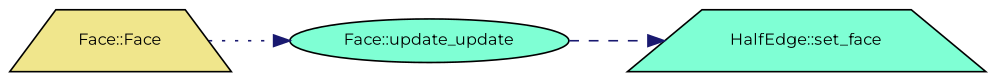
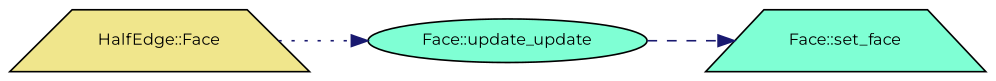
(121, 41) -> (160, 41)
(807, 41) -> (846, 41)
